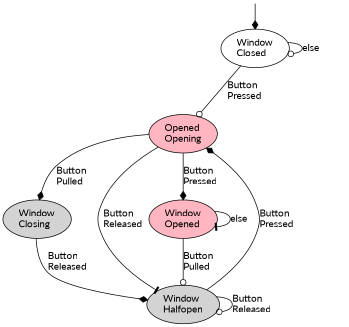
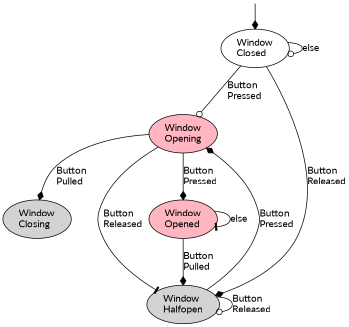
(183, 134) -> (183, 134)
(183, 259) -> (183, 259)
(74, 286) -> (307, 196)
